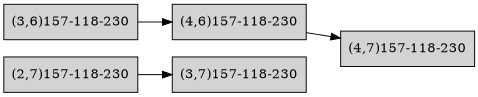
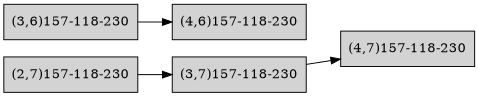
(319, 35) -> (319, 62)
